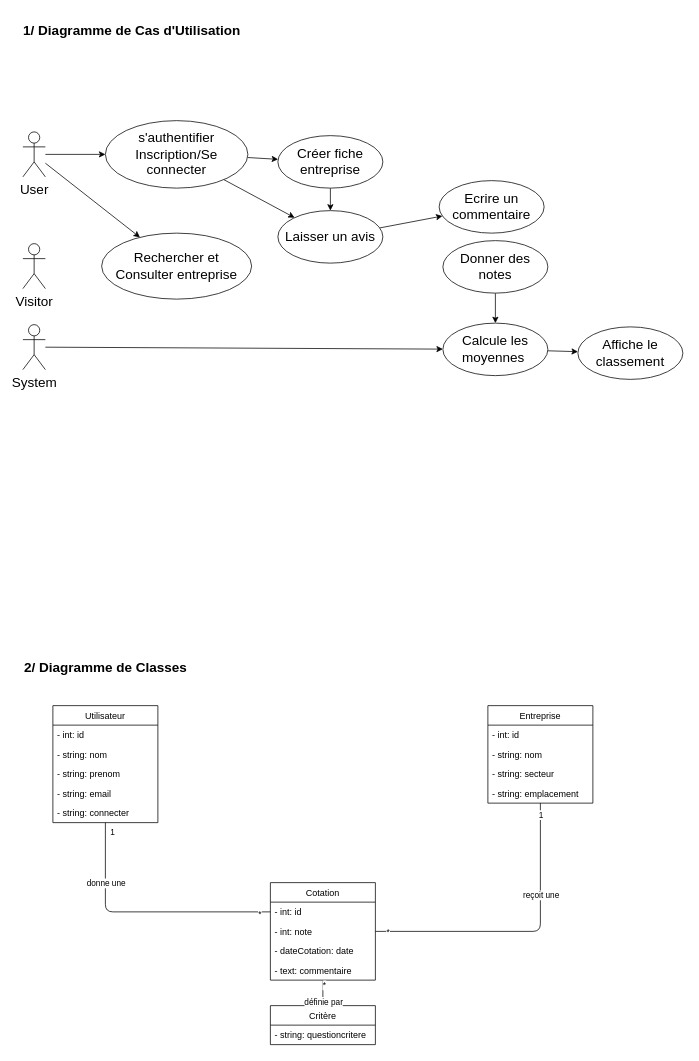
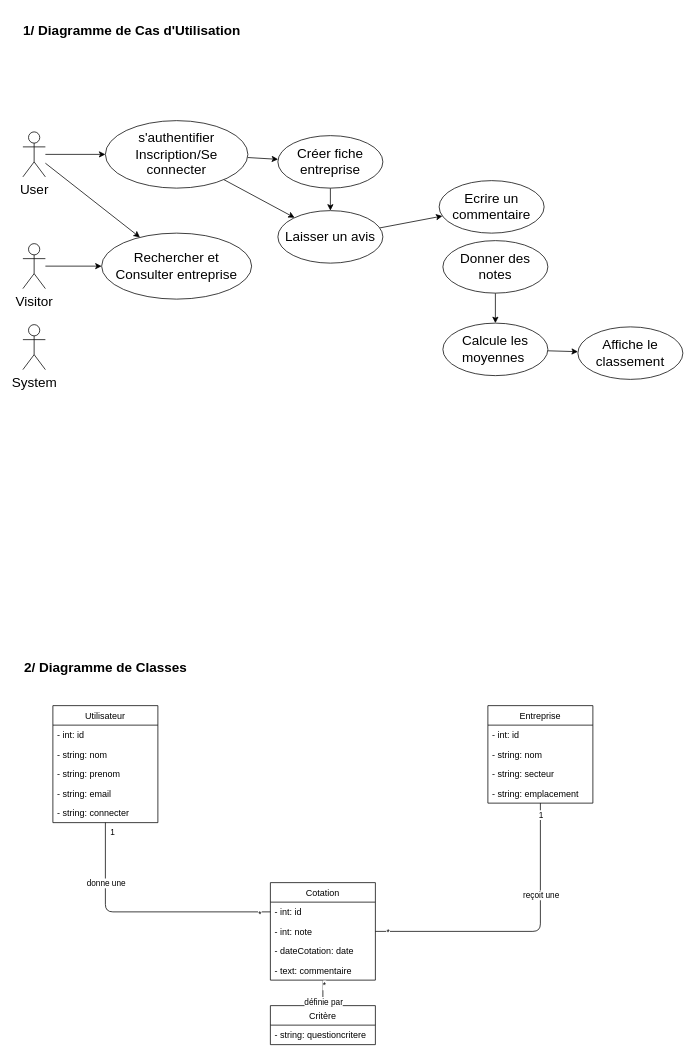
none -> (95, 266)
(317, 348) -> none
